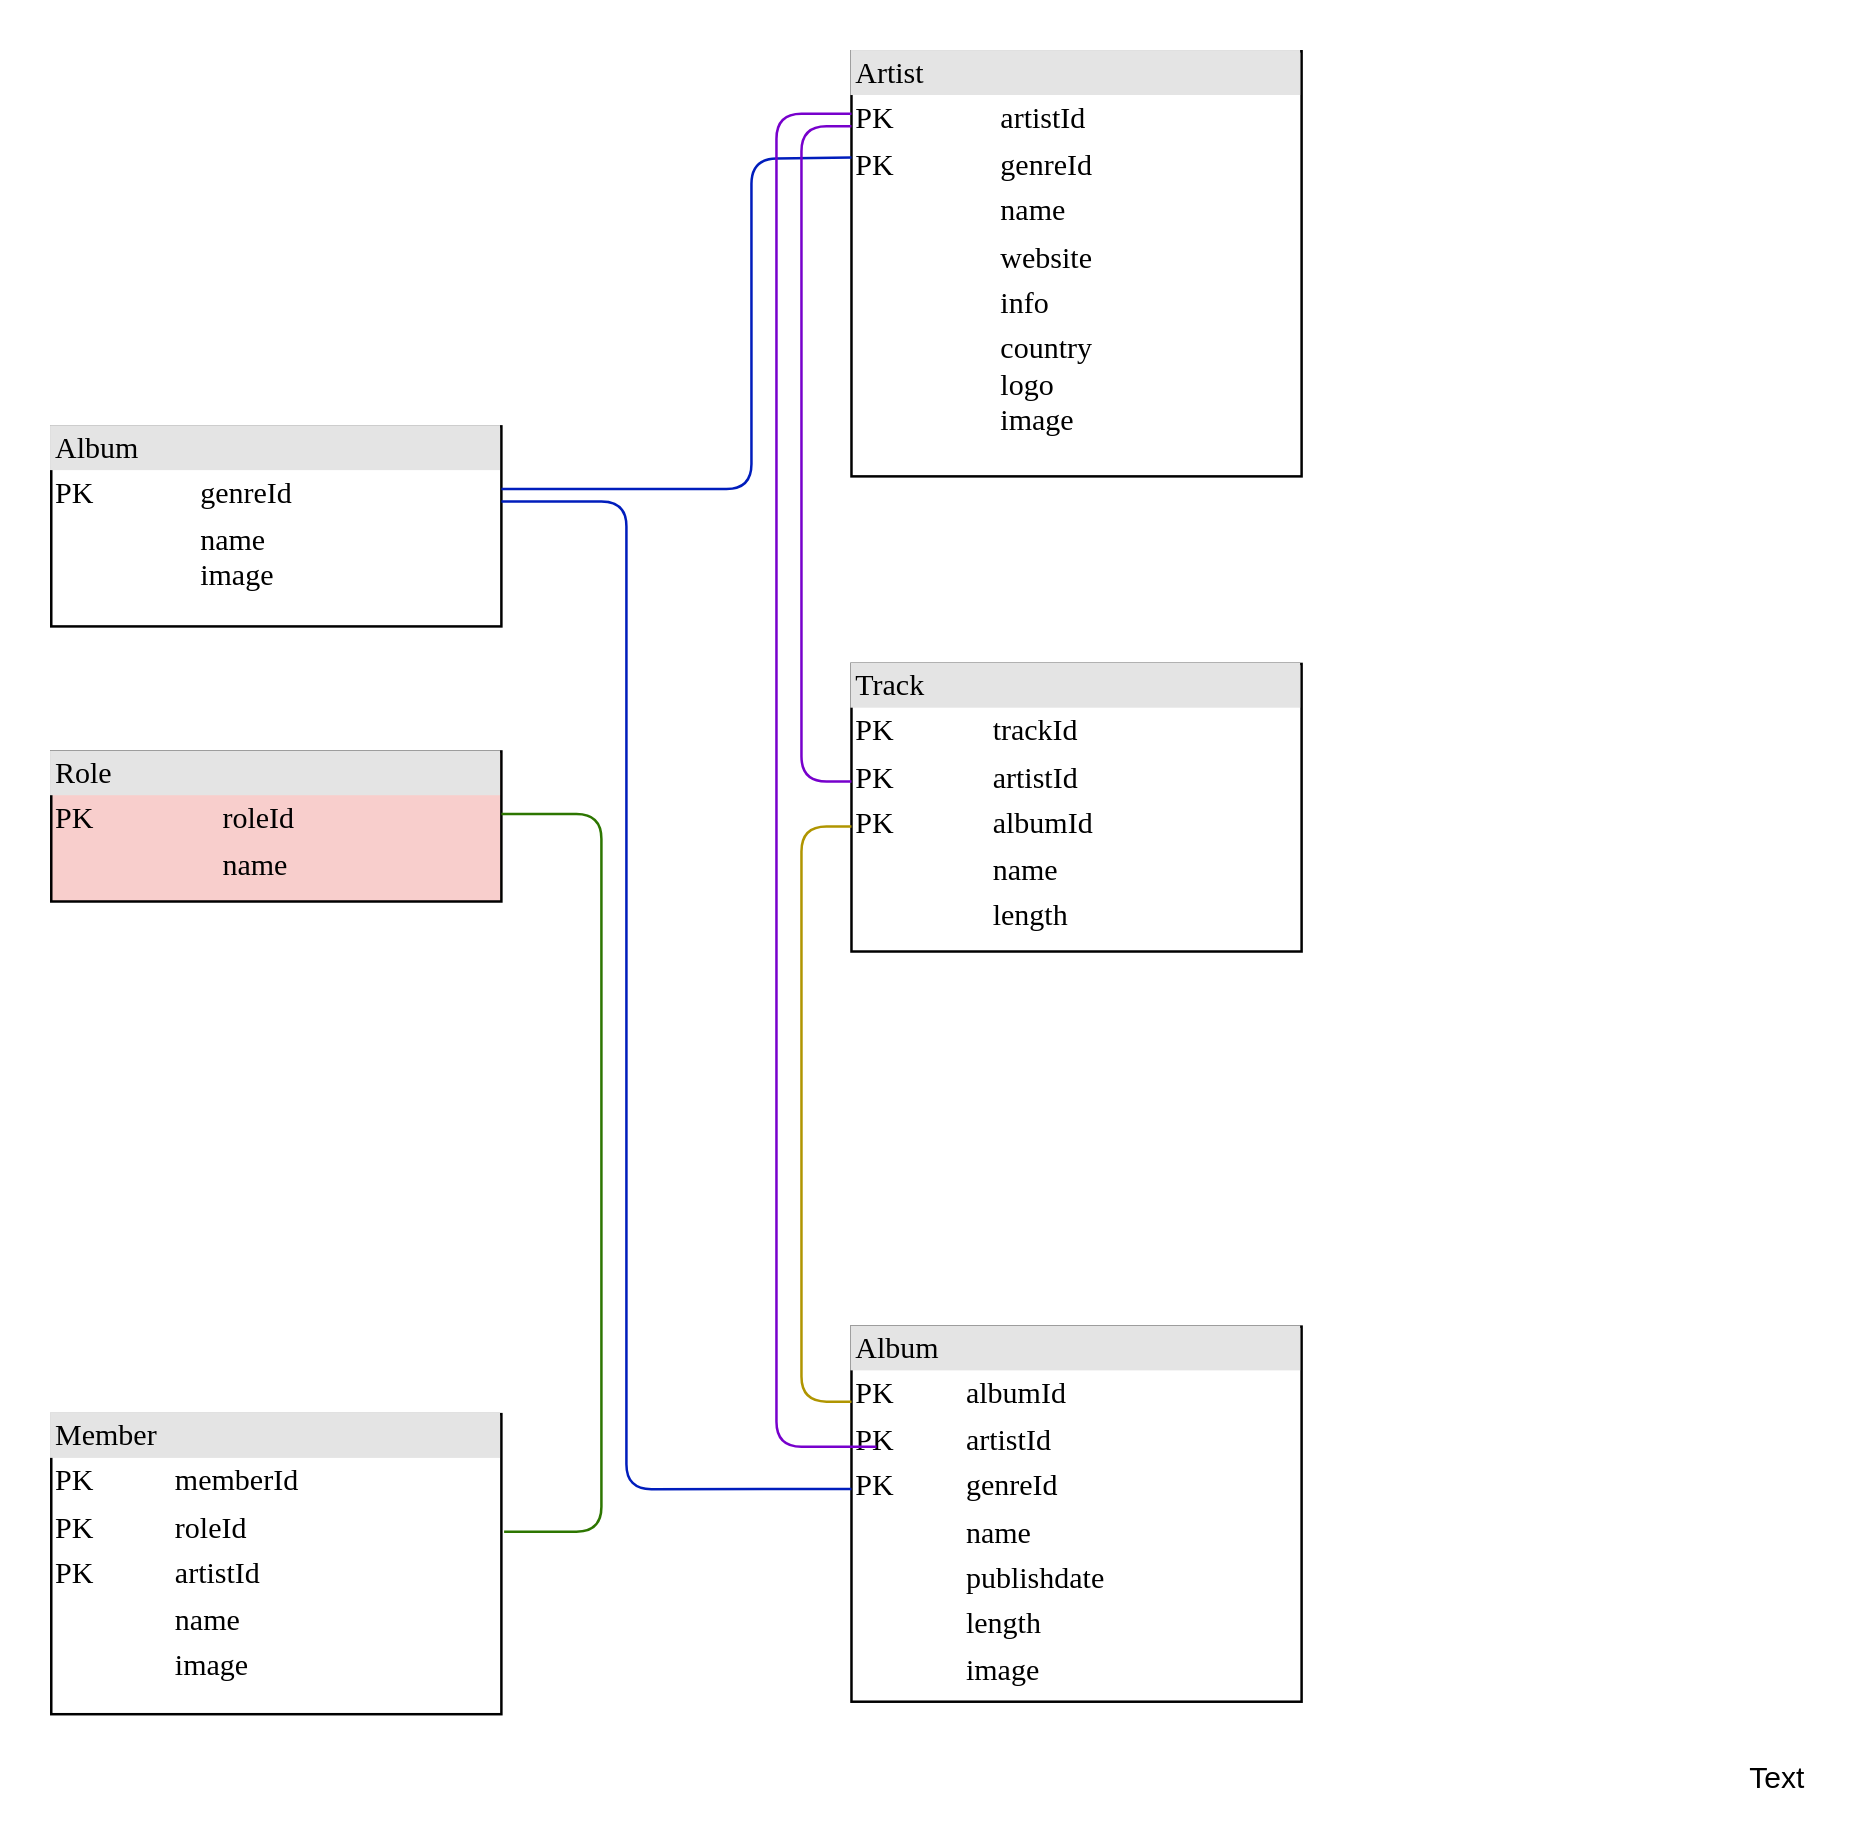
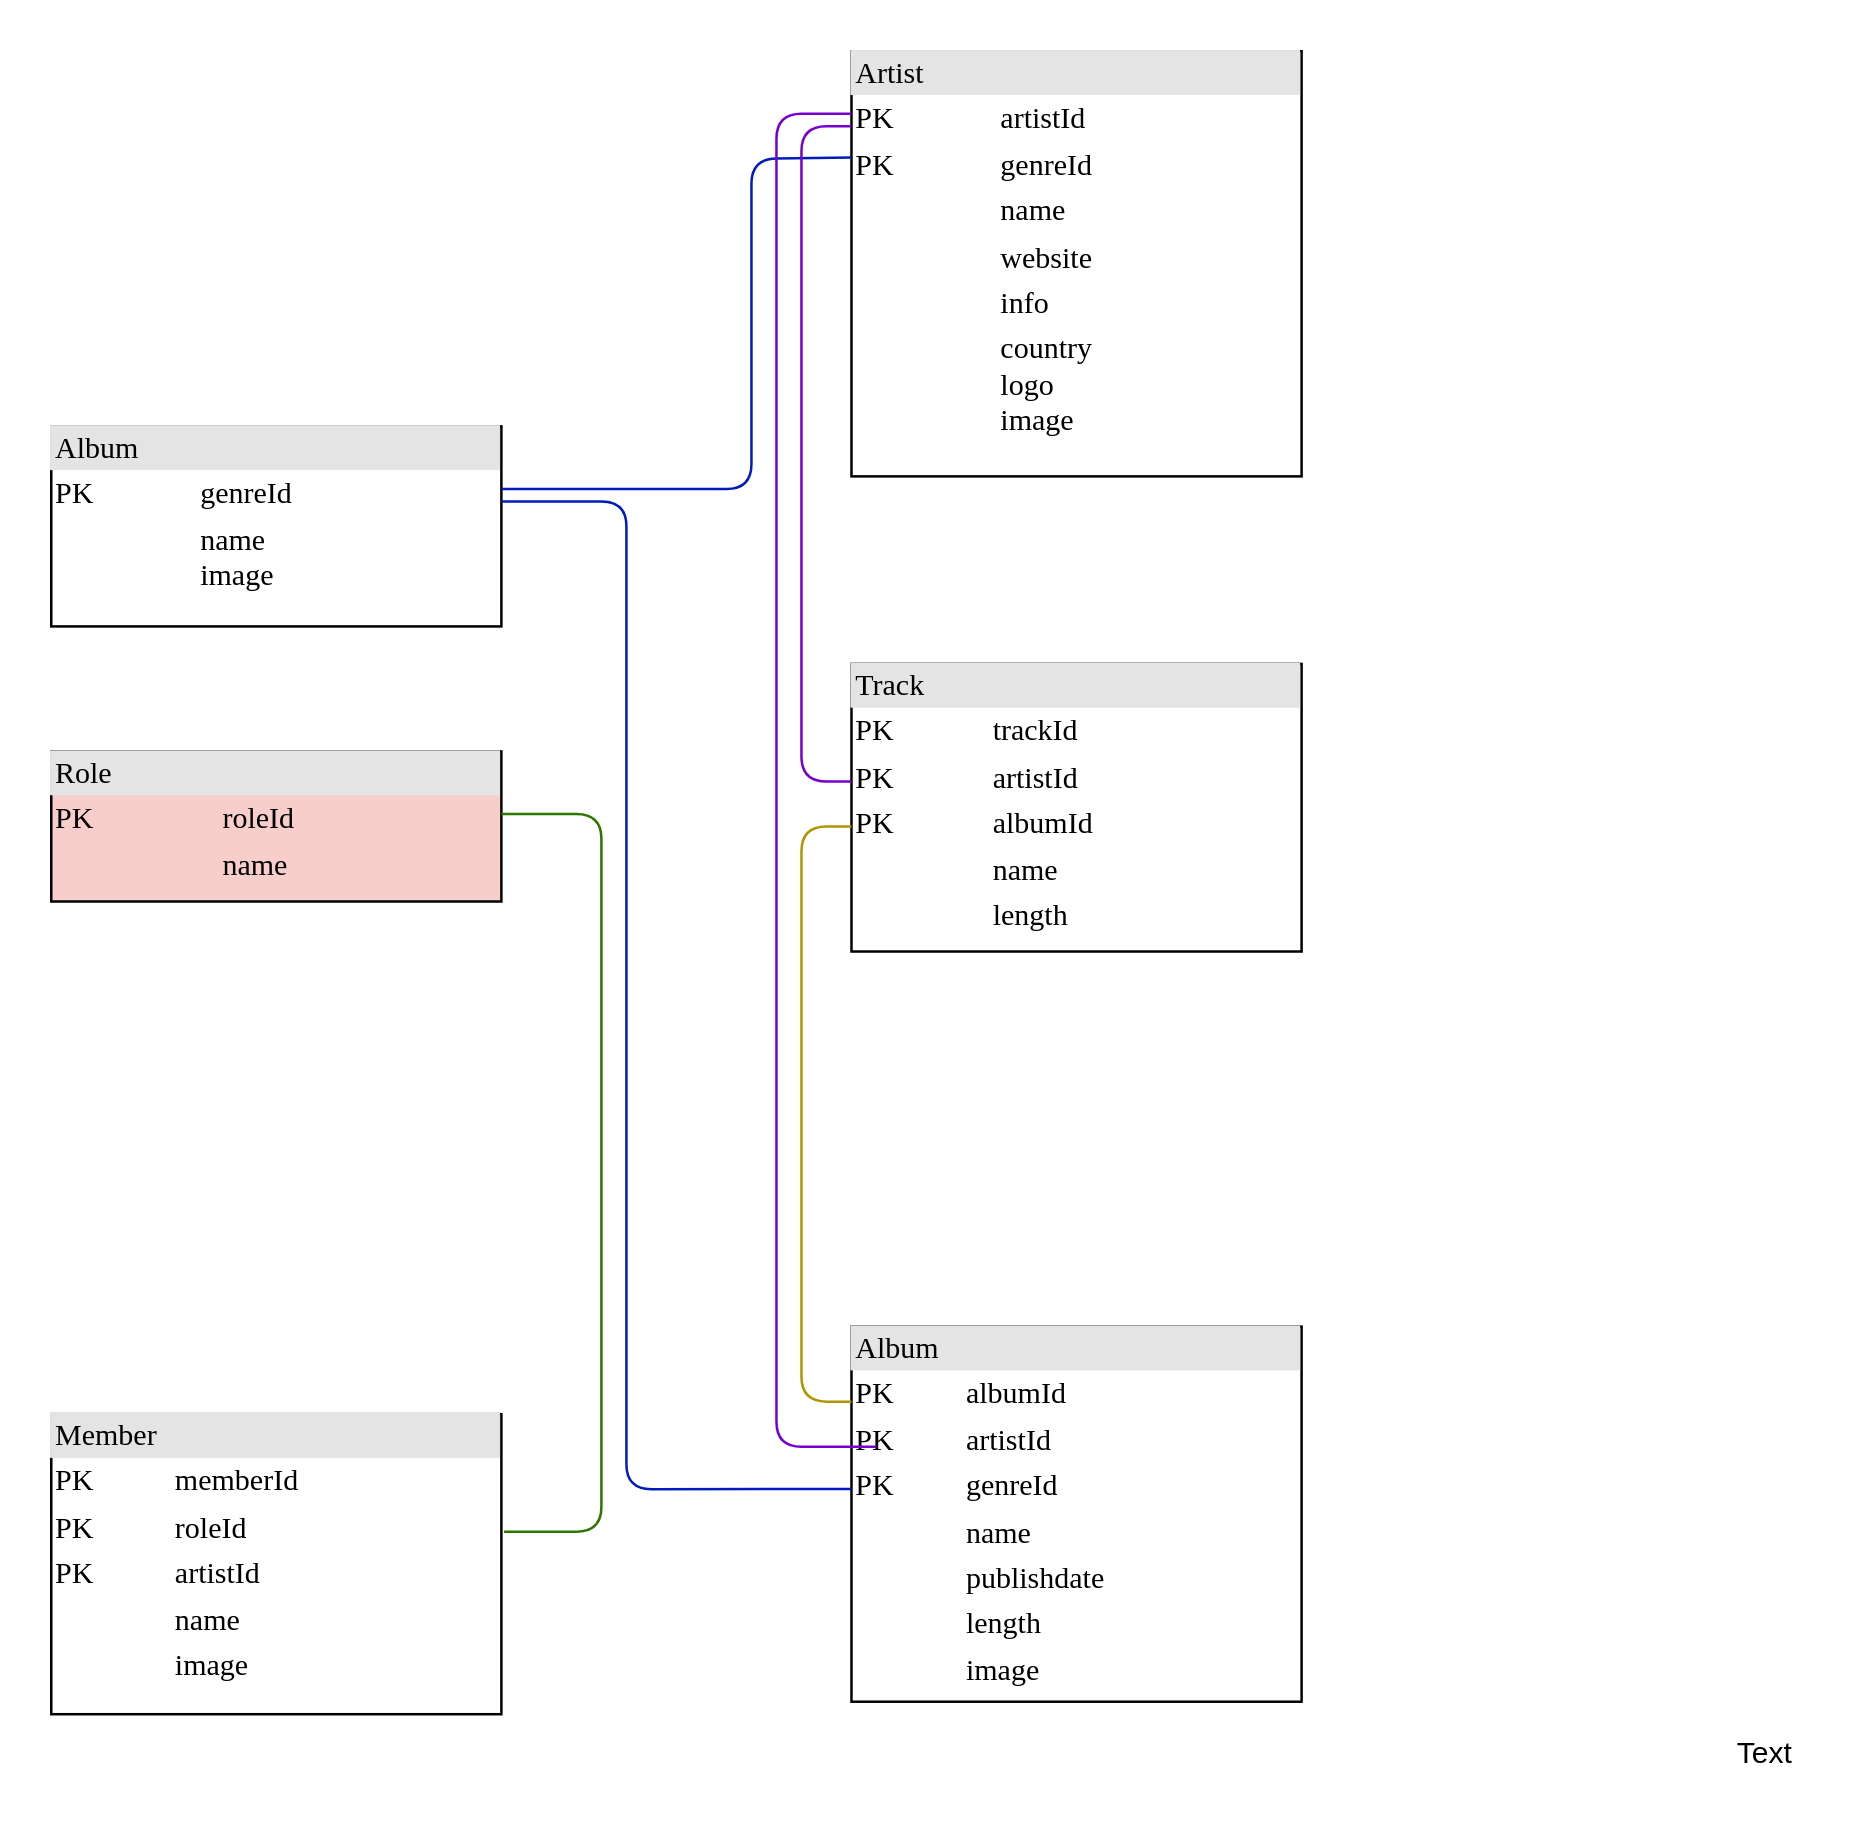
(1776, 1779) -> (1764, 1754)
